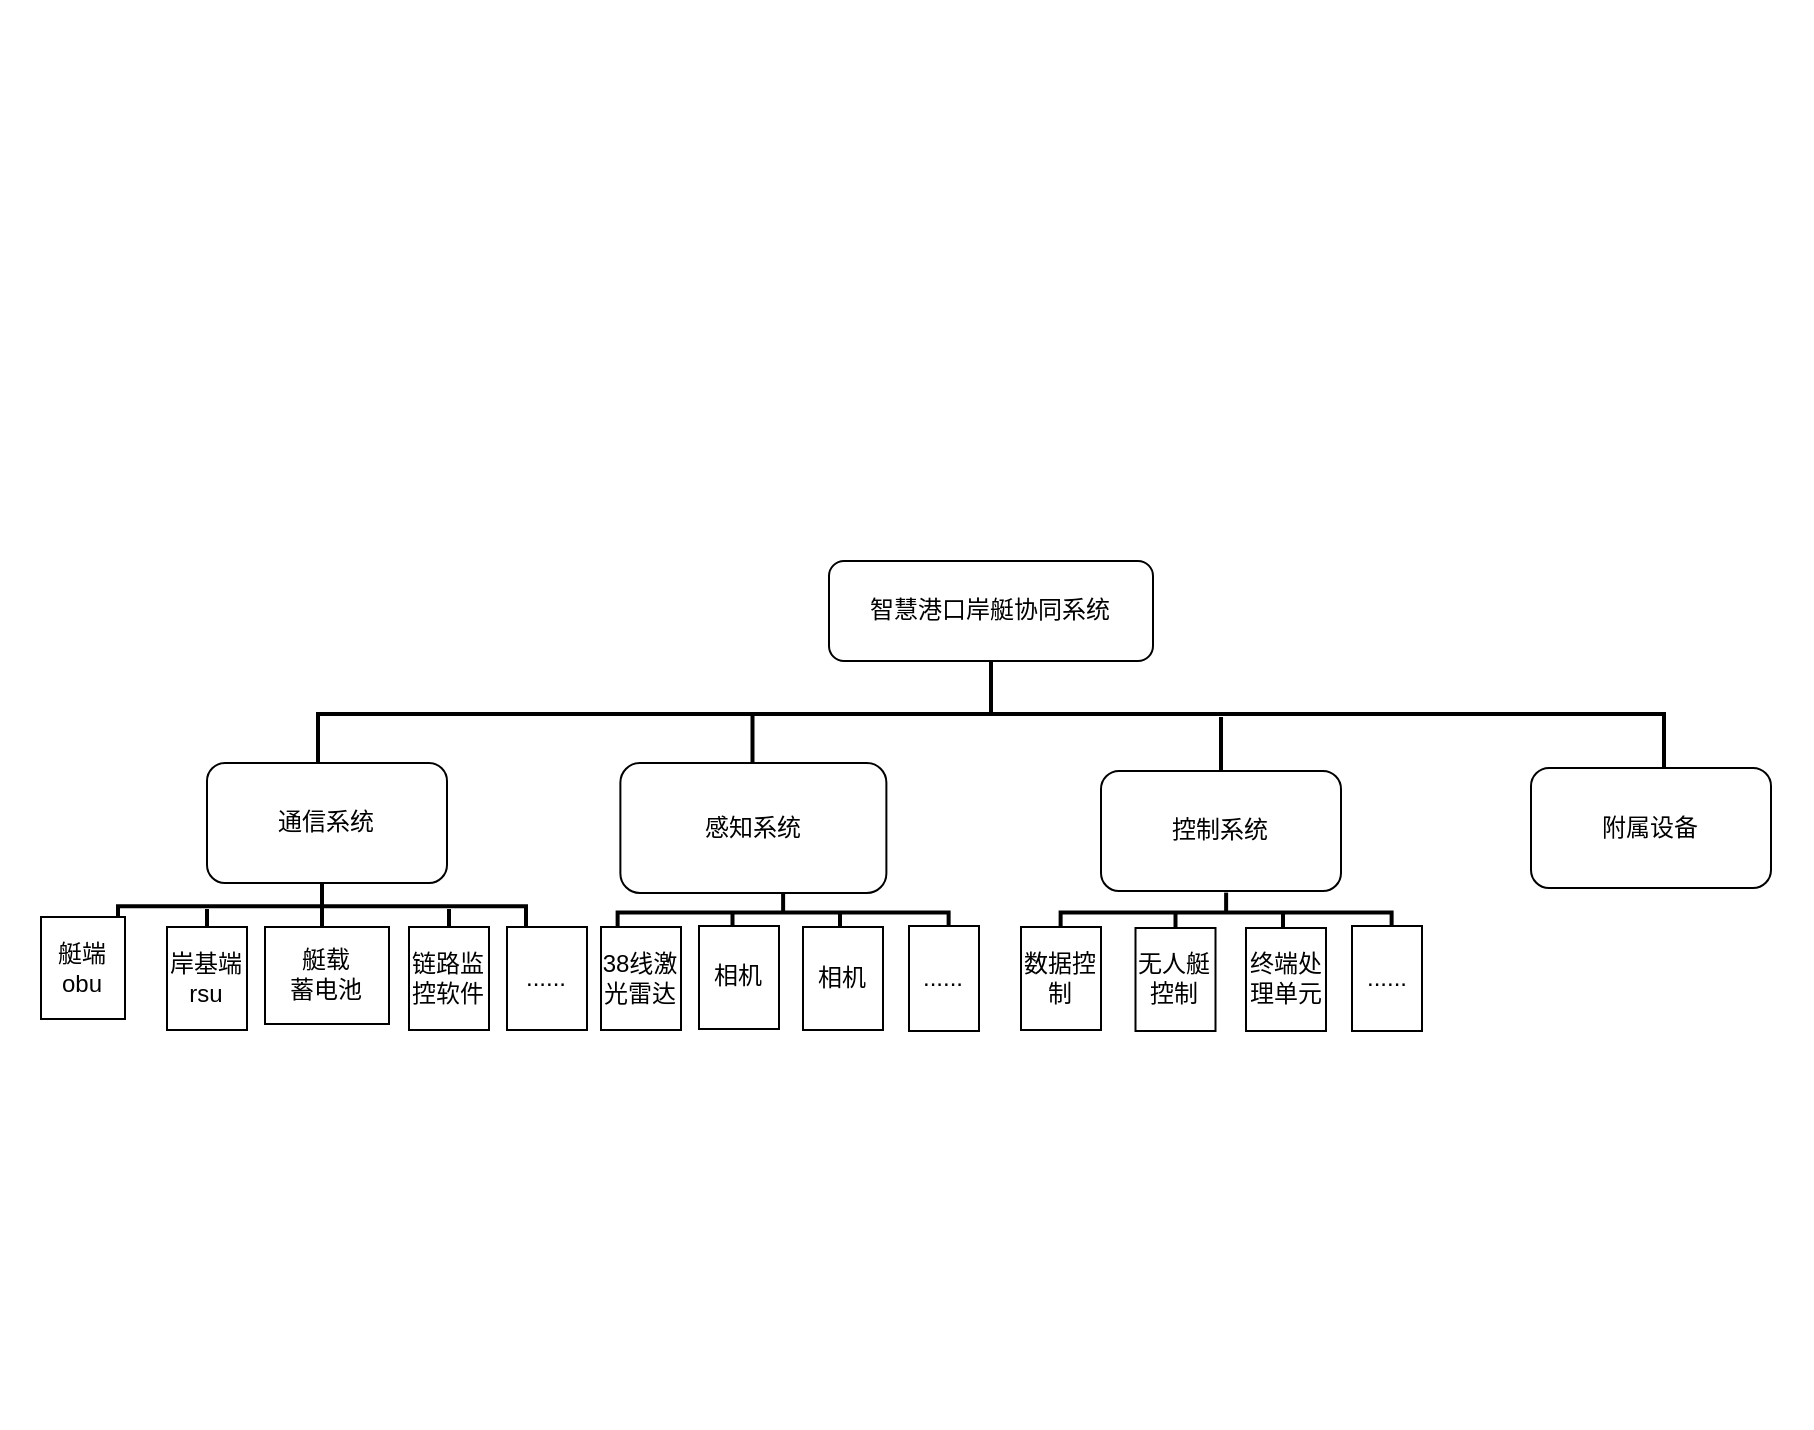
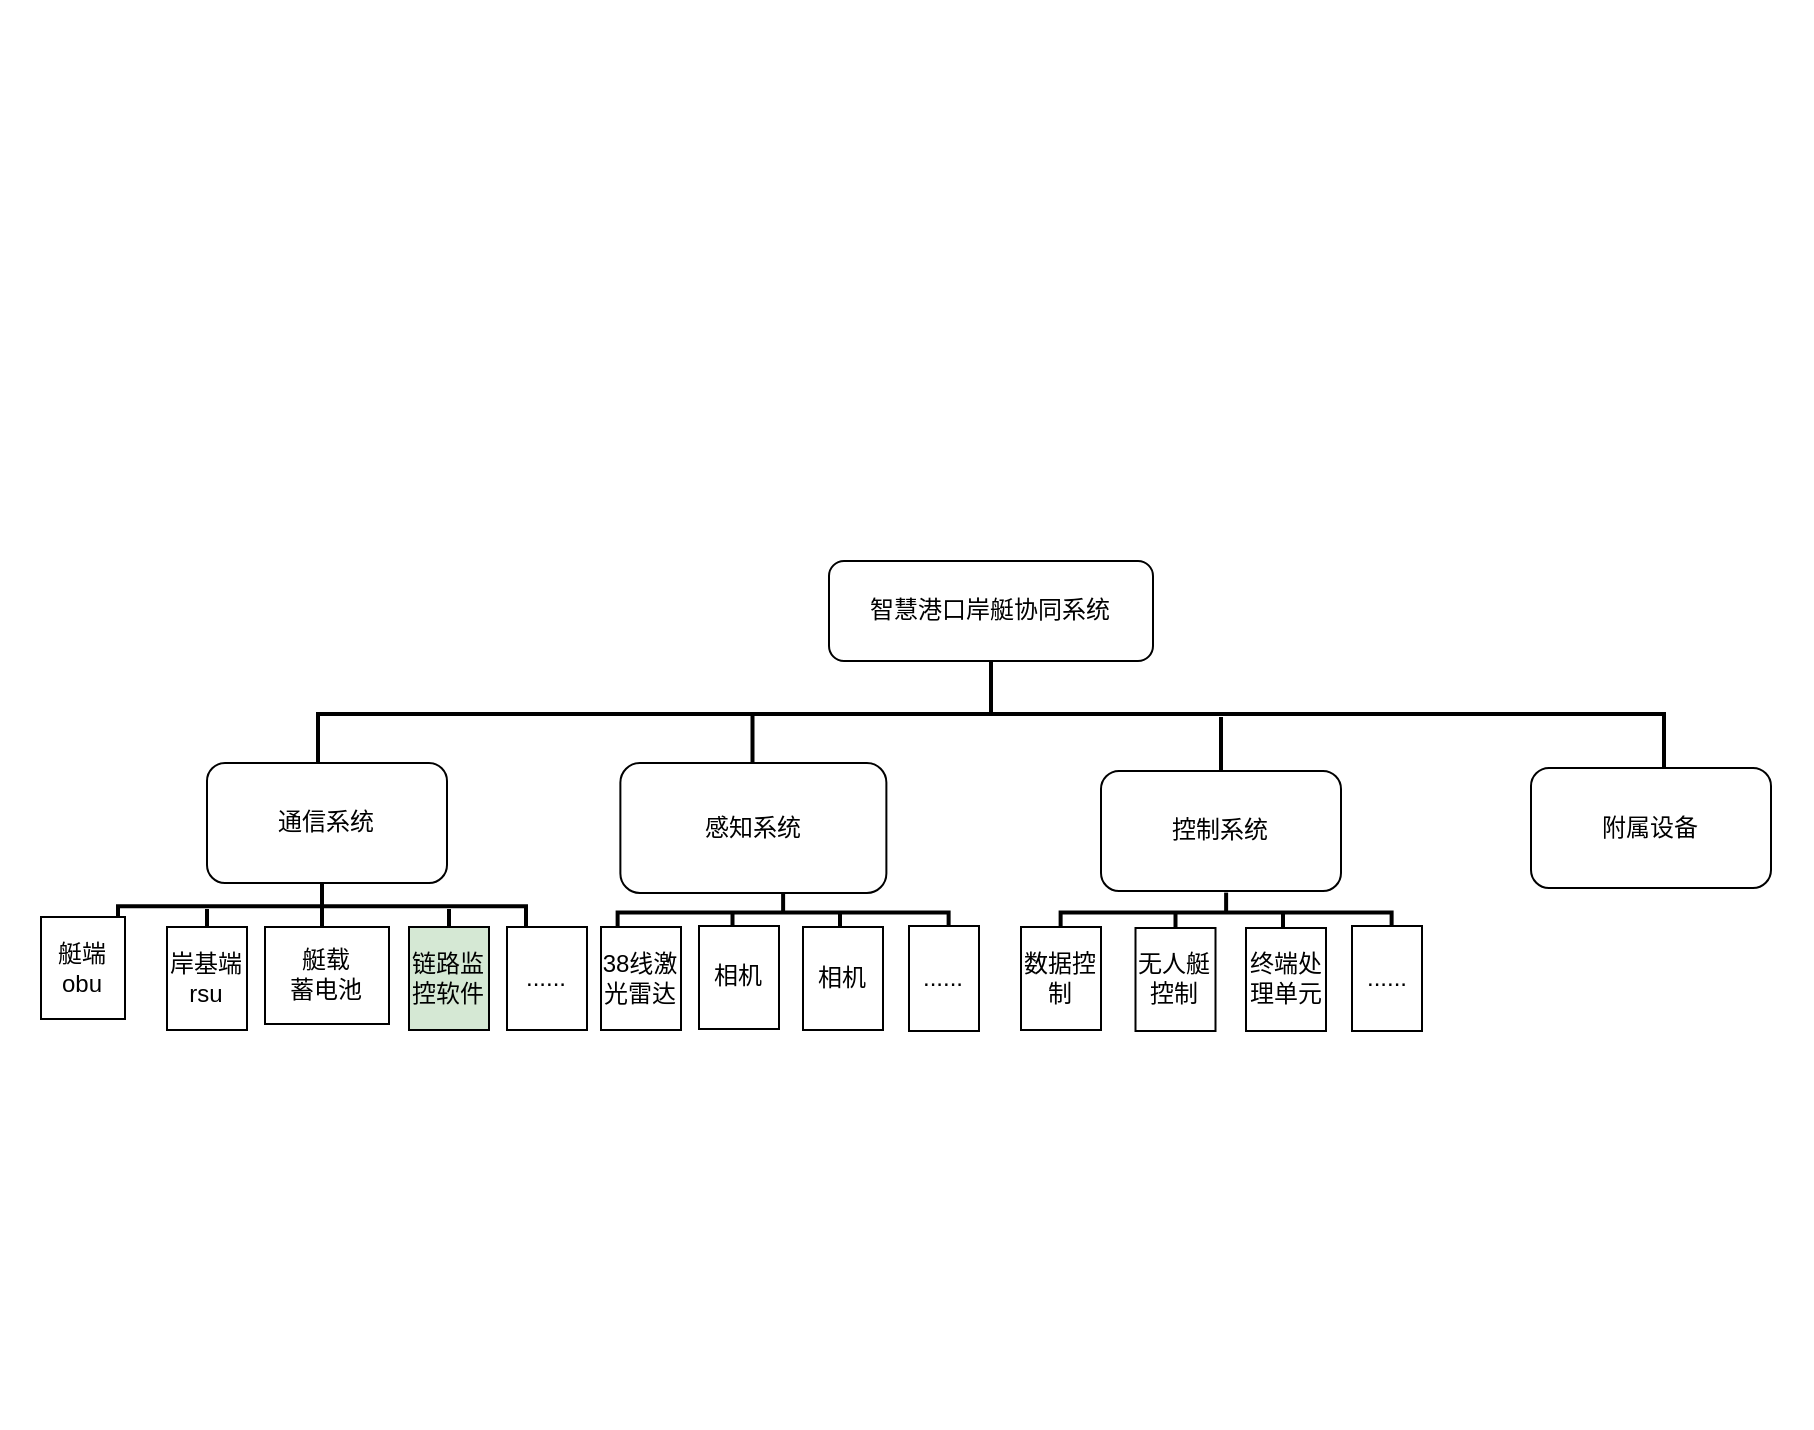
(449, 979) -> (449, 979)
